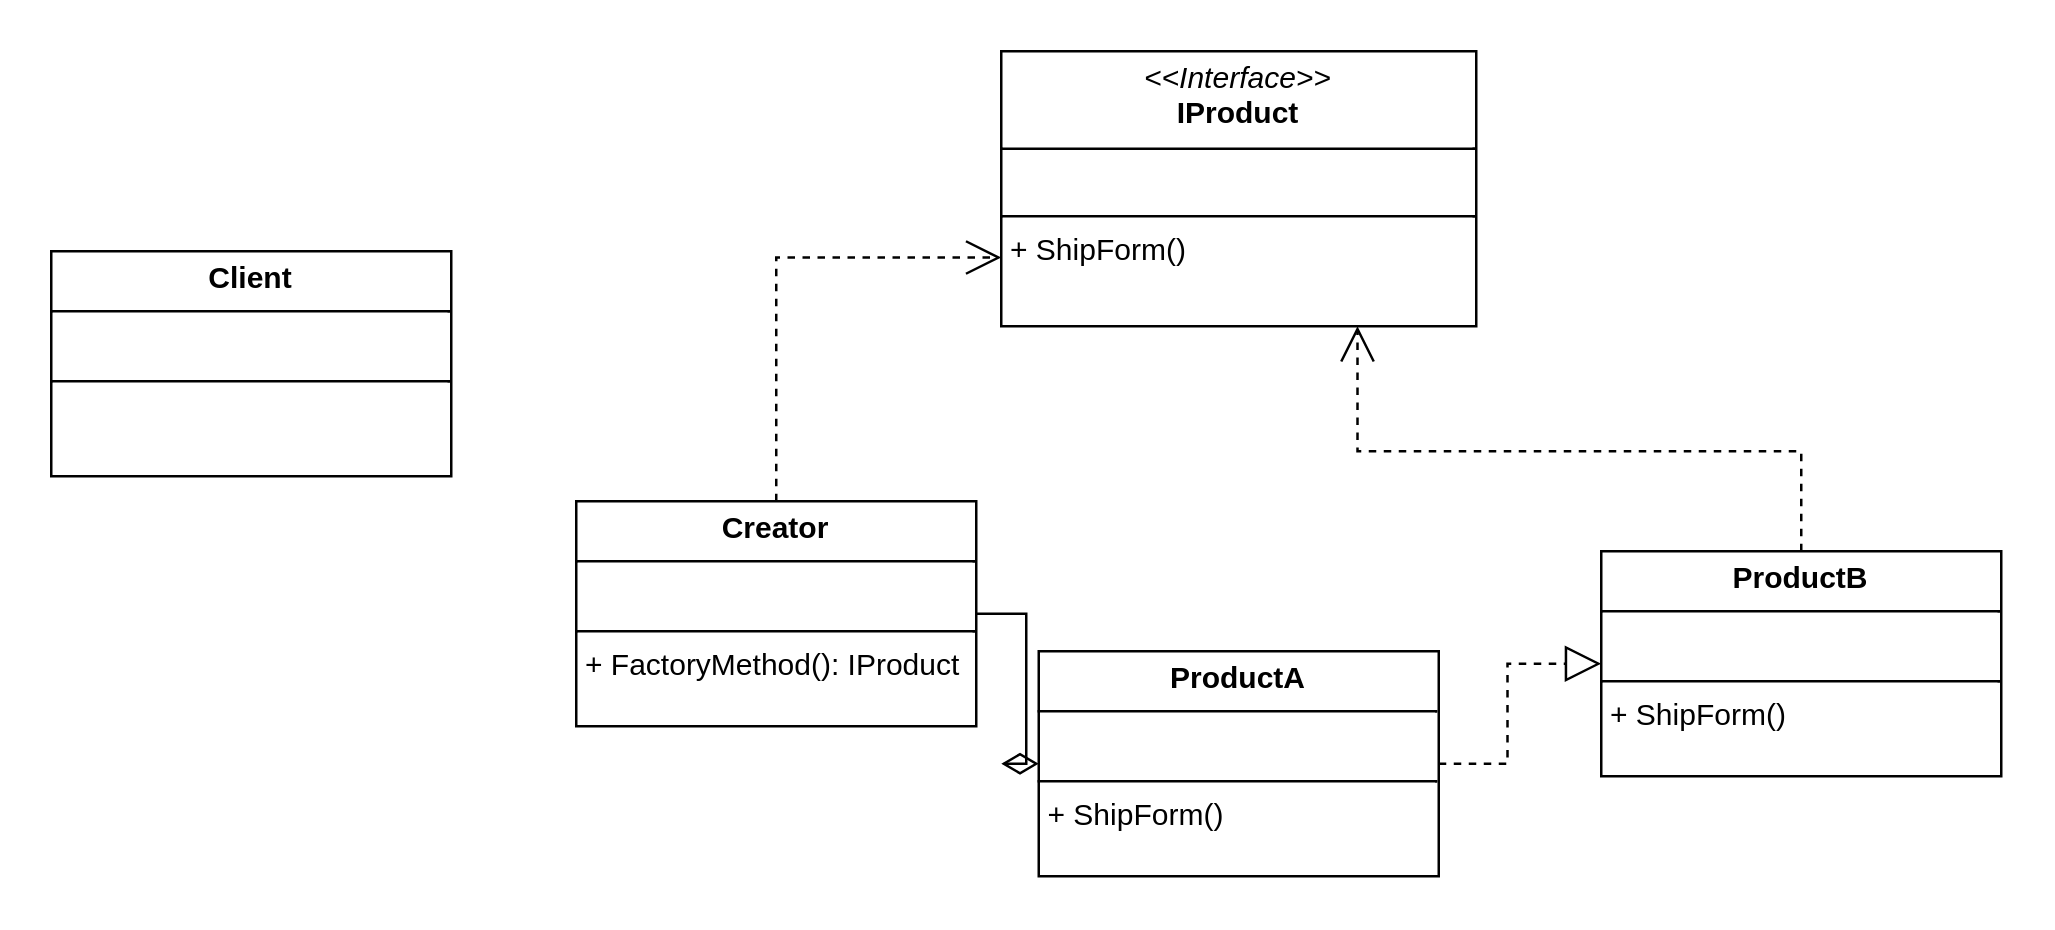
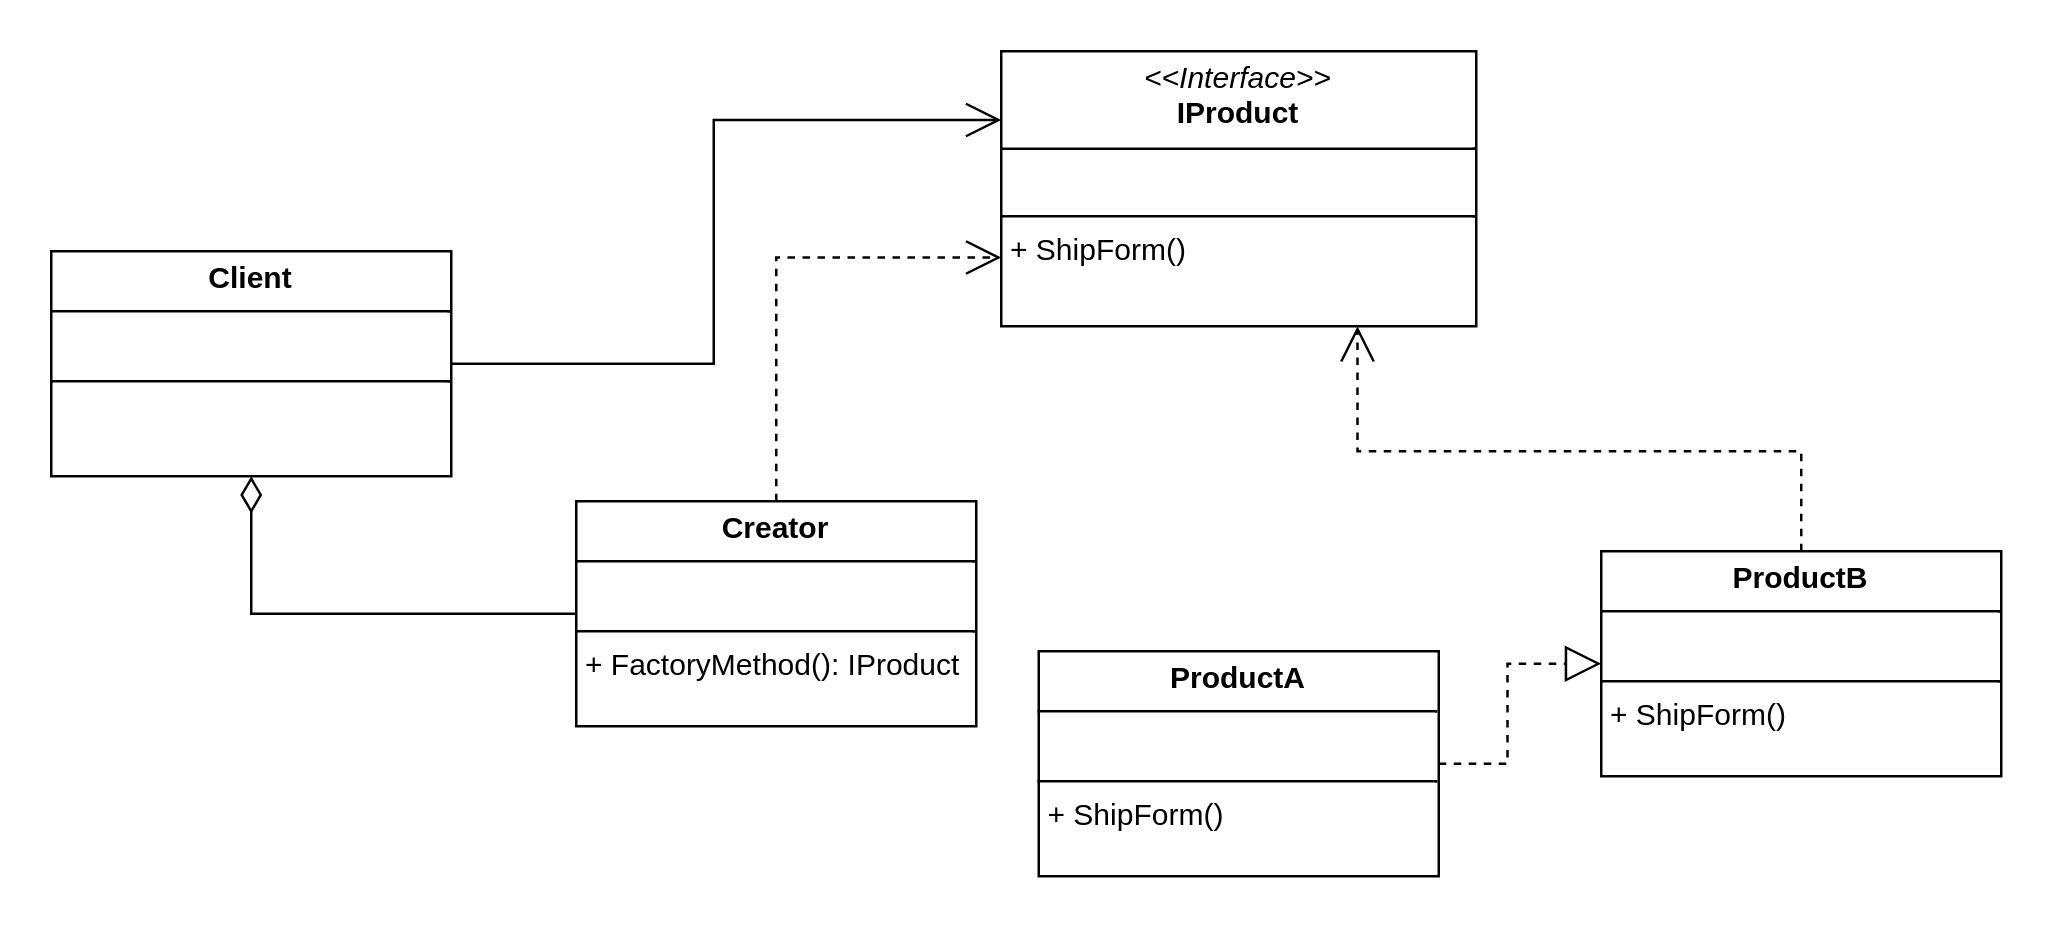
none -> (714, 232)
(1026, 675) -> (363, 614)
